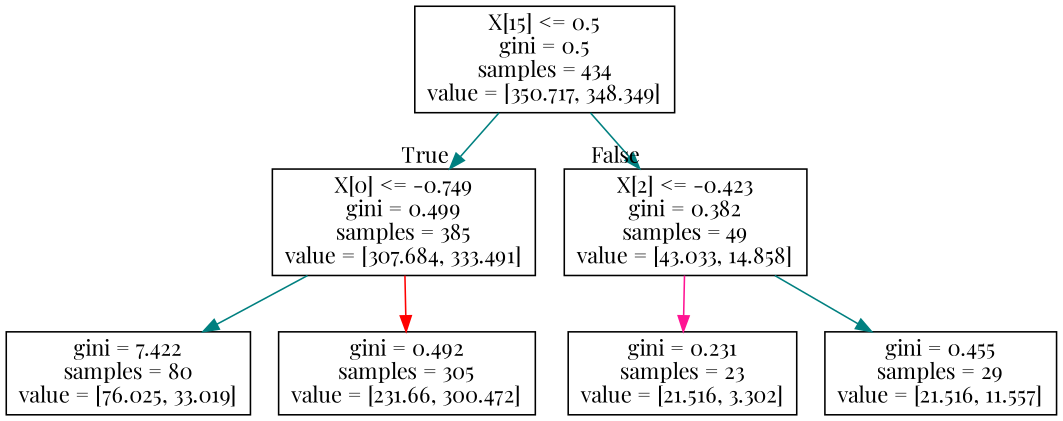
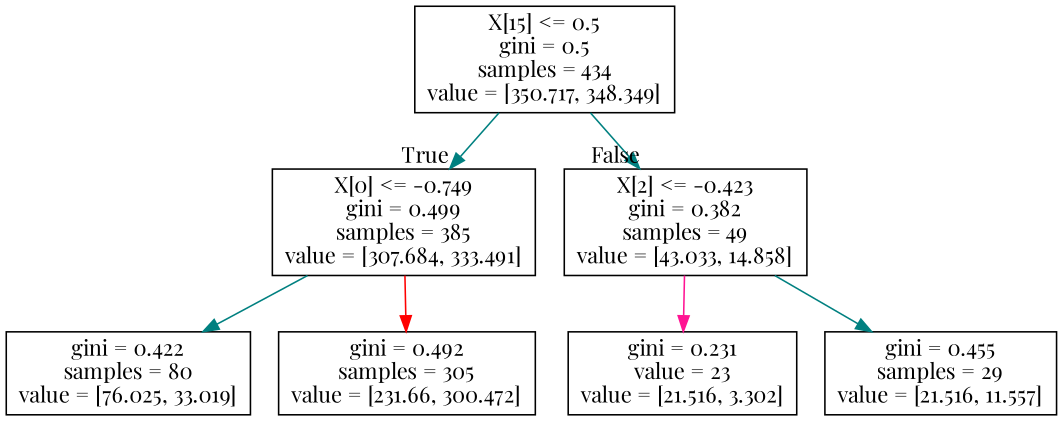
(128, 373) -> (128, 373)
(682, 373) -> (682, 373)
